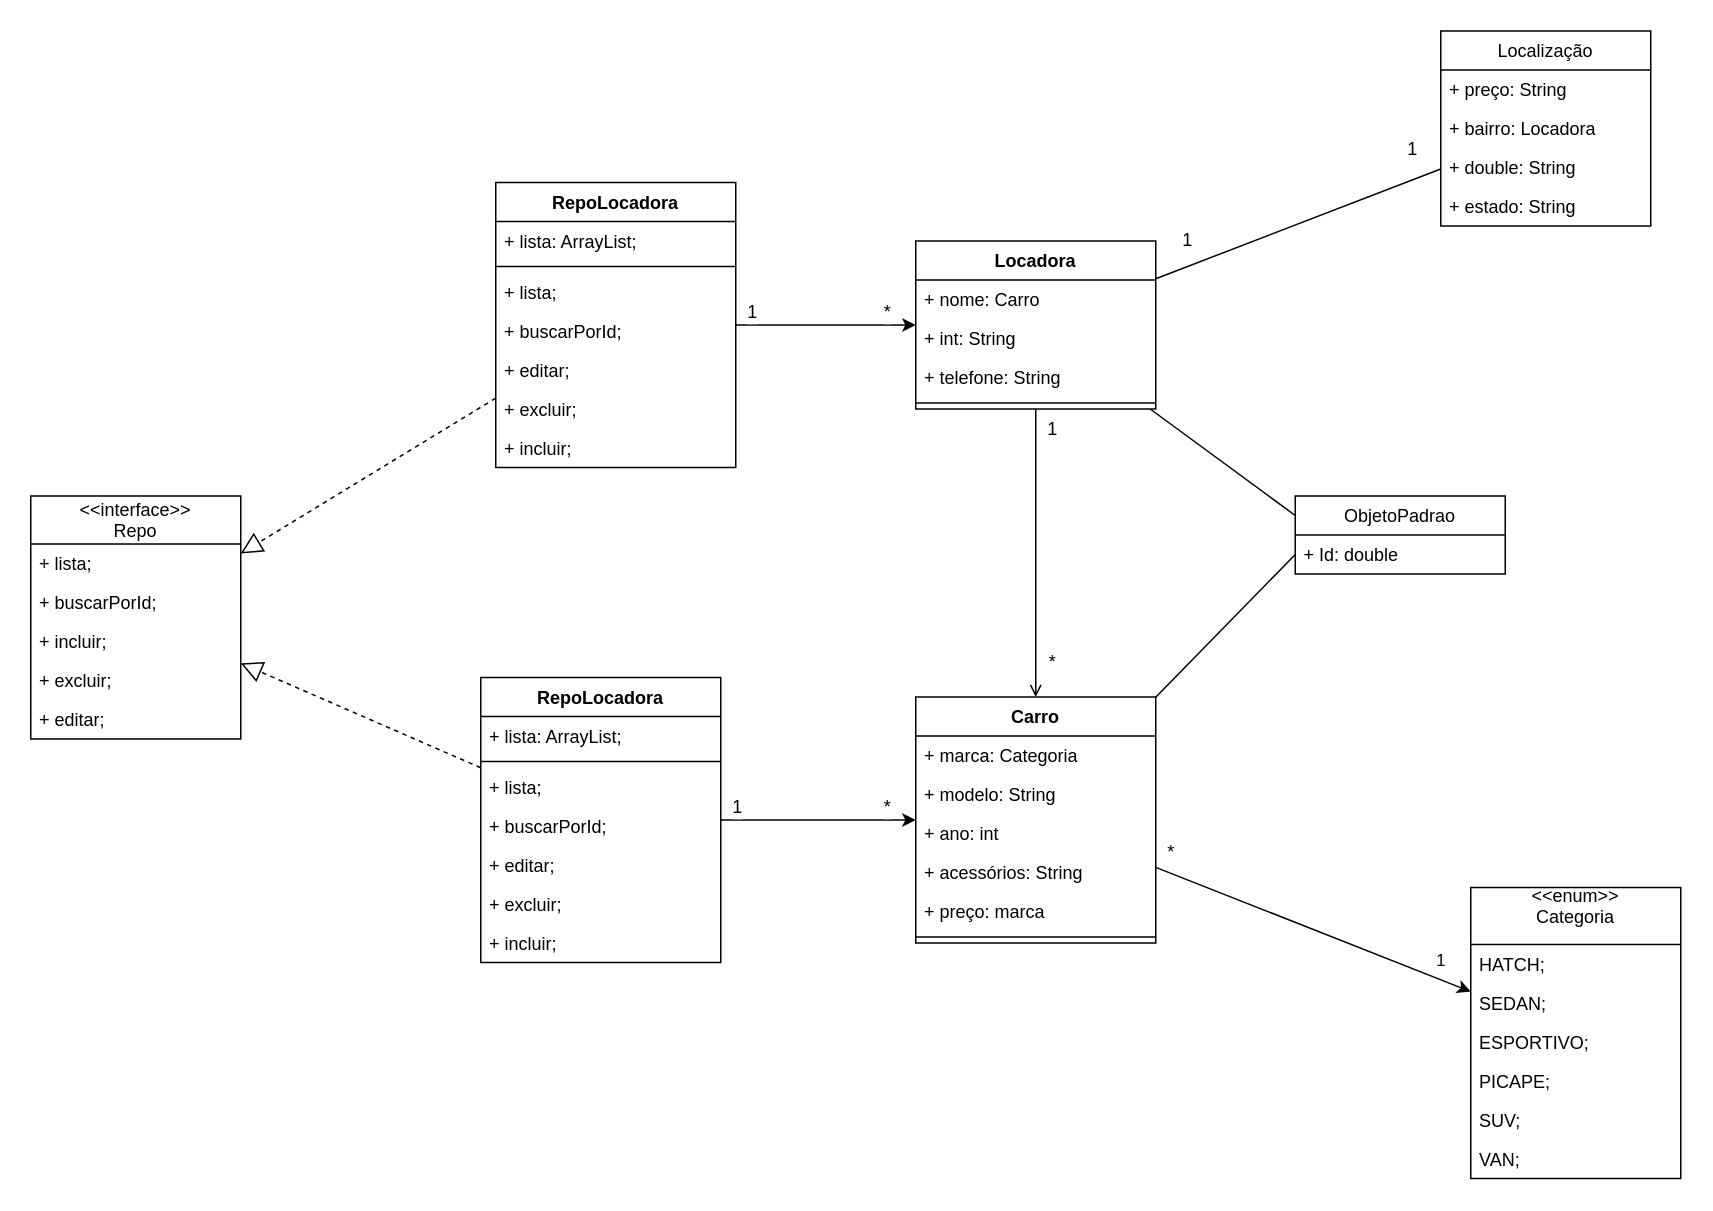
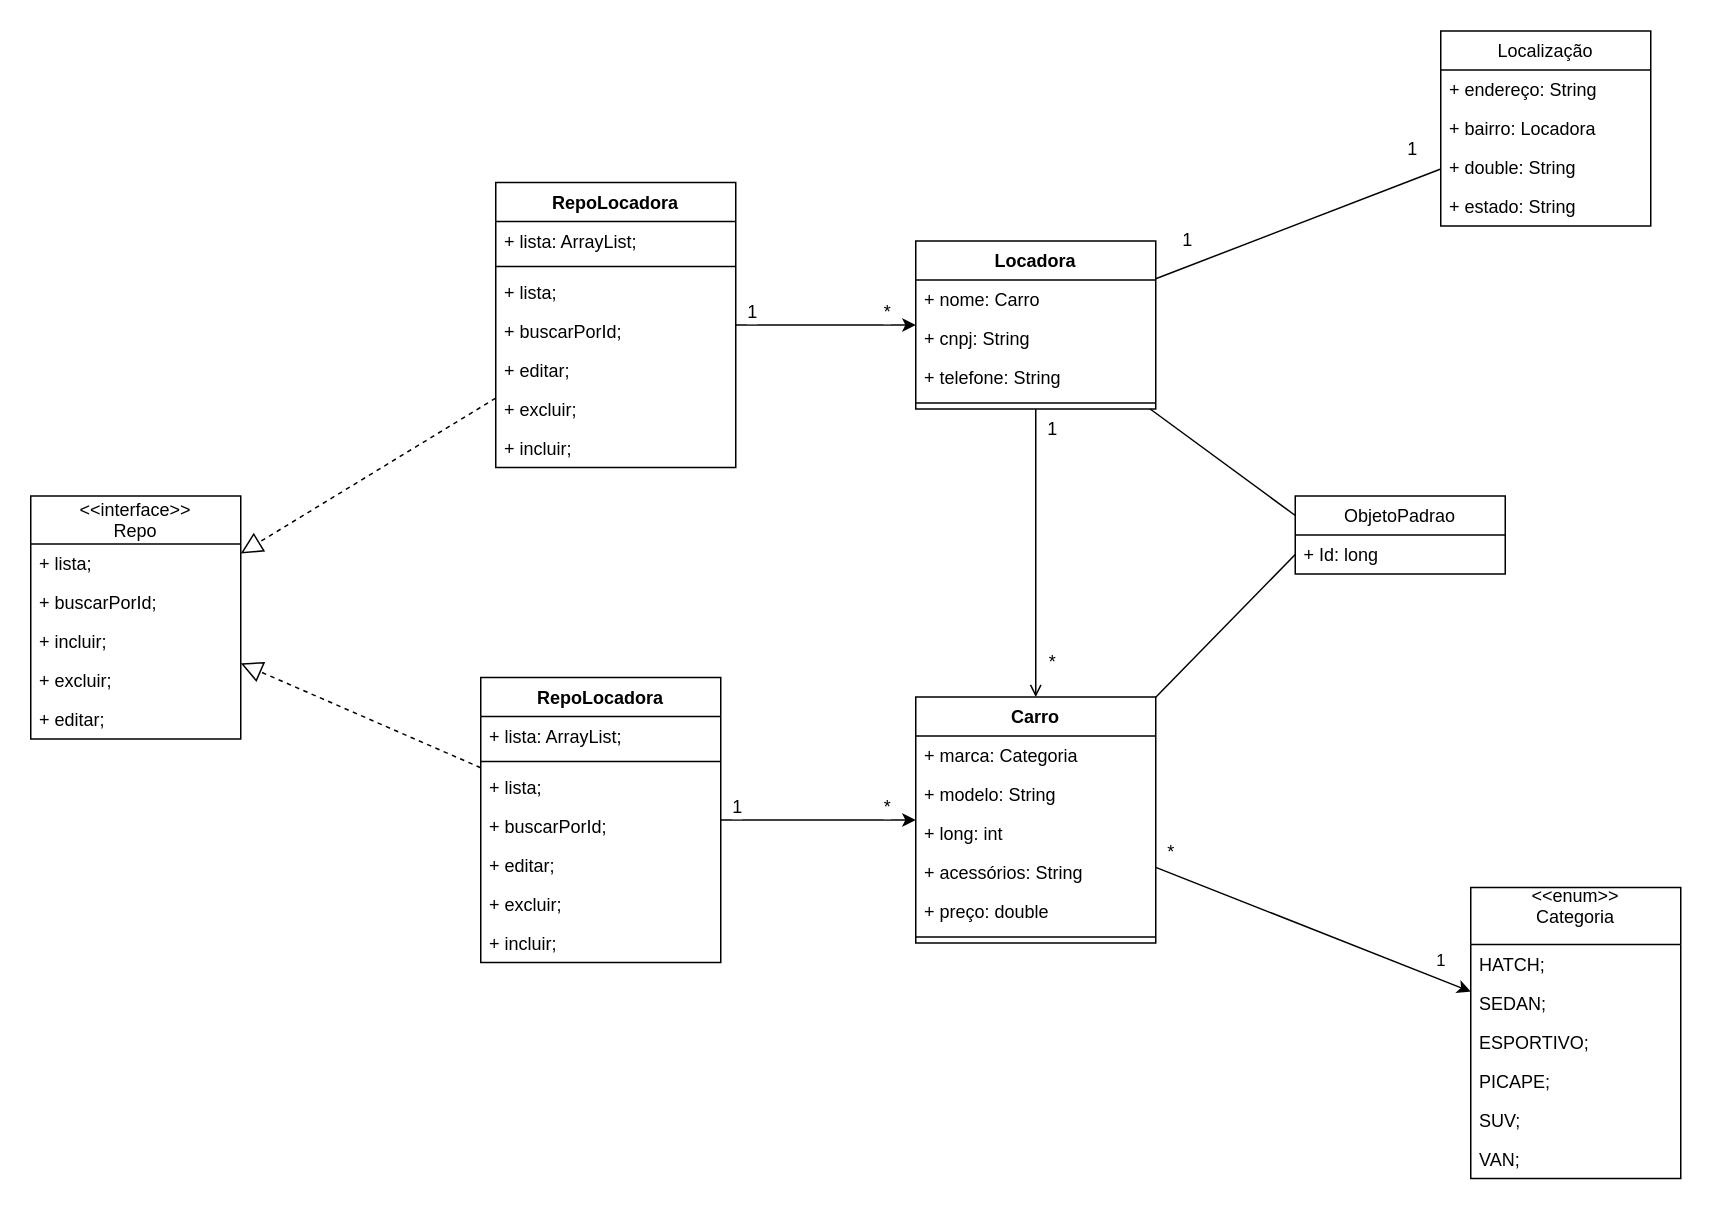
(1515, 90) -> (1530, 90)
(978, 339) -> (985, 339)
(1355, 555) -> (1345, 555)
(965, 834) -> (968, 834)
(988, 912) -> (990, 912)
